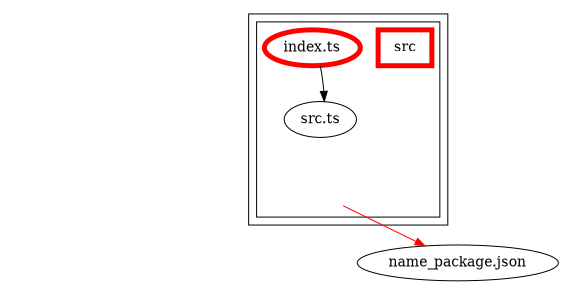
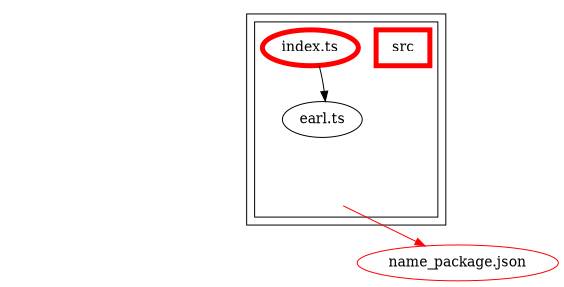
(320, 120) -> (322, 120)
(458, 263) -> (458, 263)
